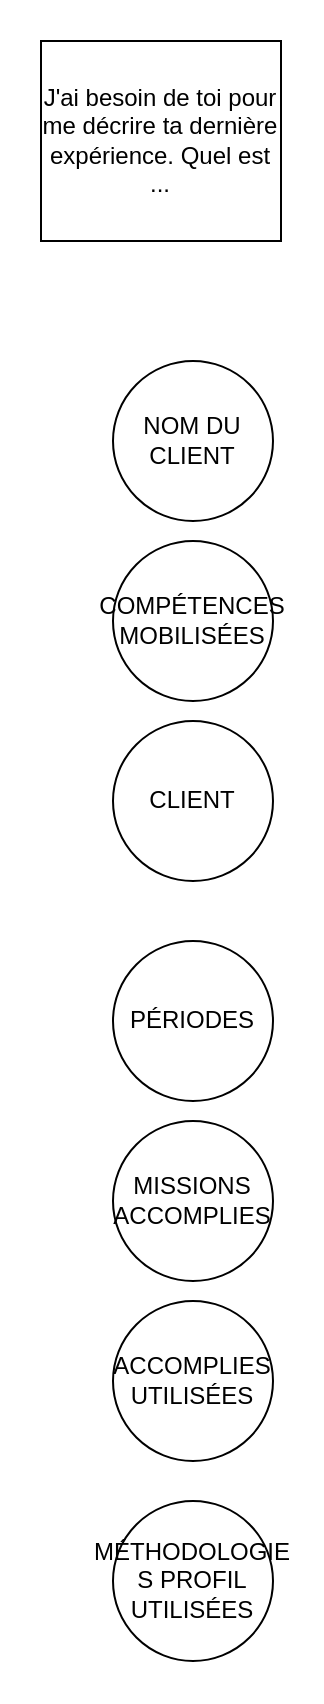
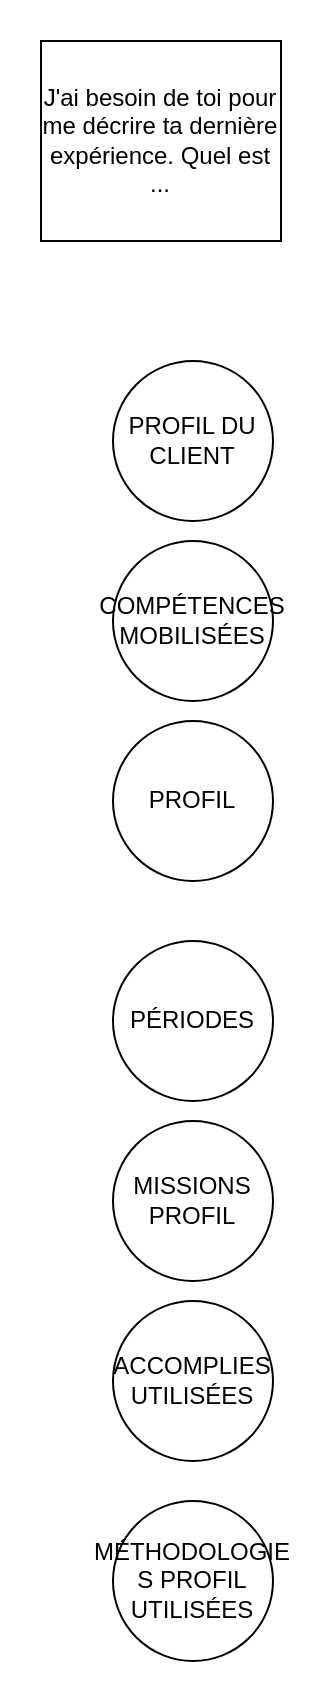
(193, 441) -> (193, 441)
(193, 801) -> (193, 801)
(193, 1201) -> (193, 1201)
